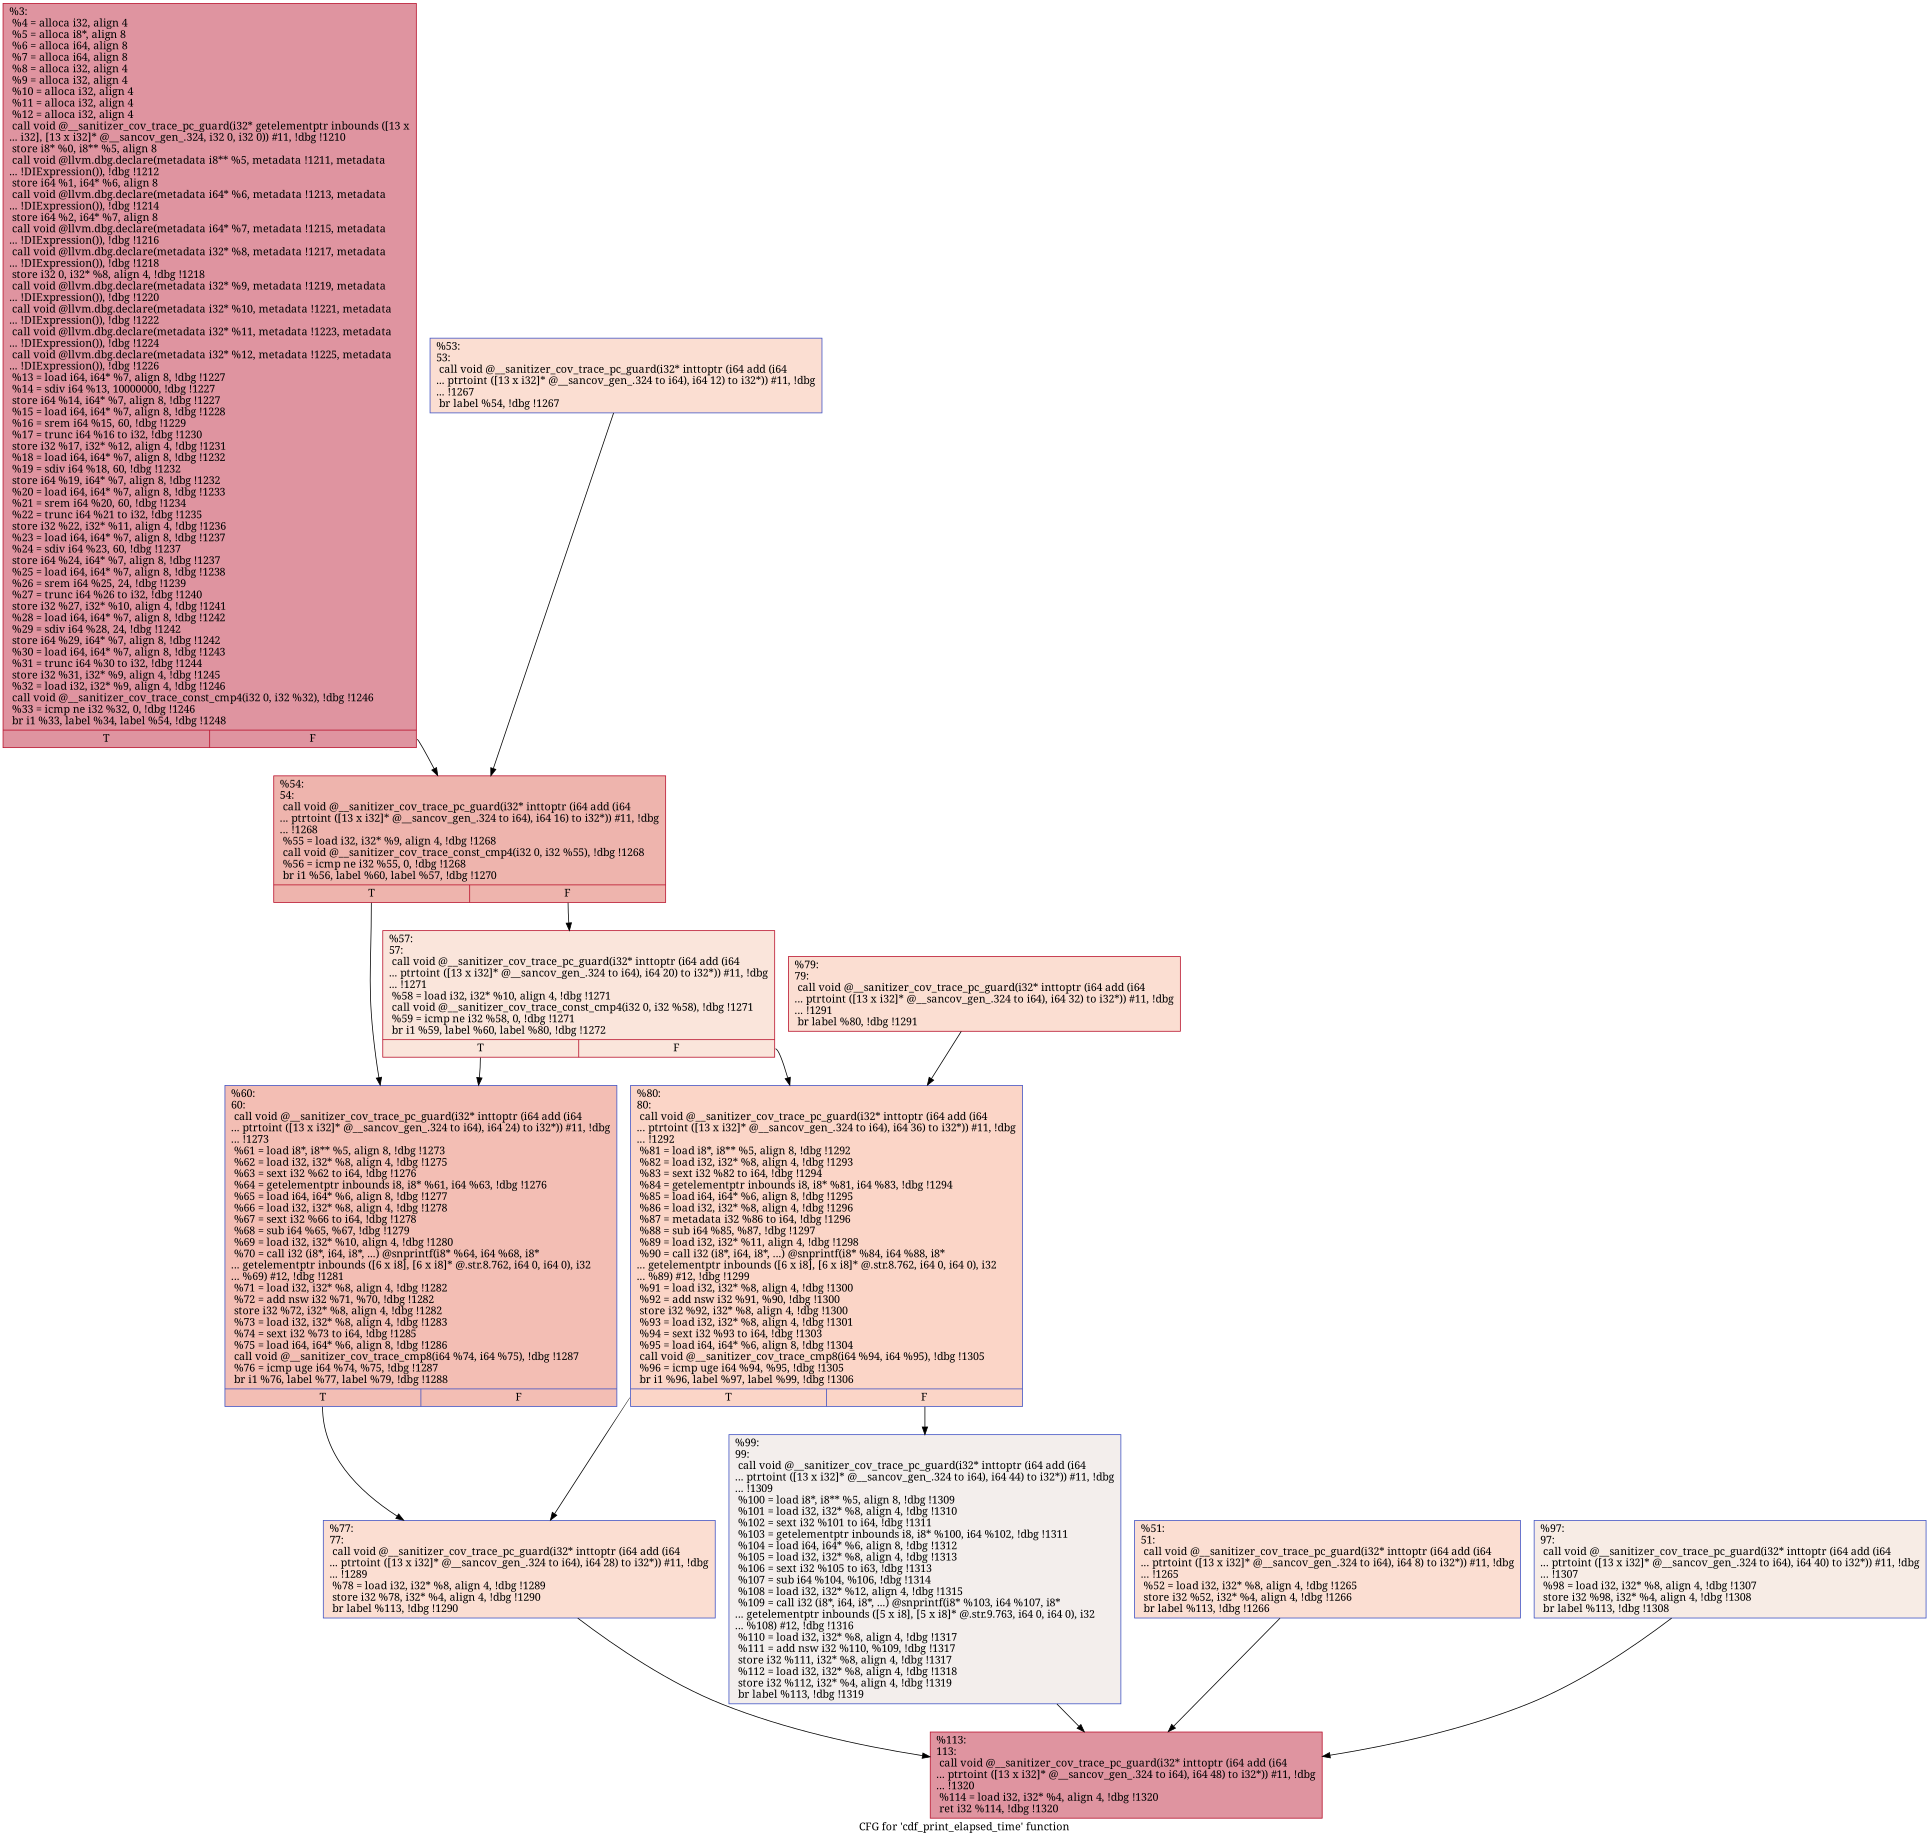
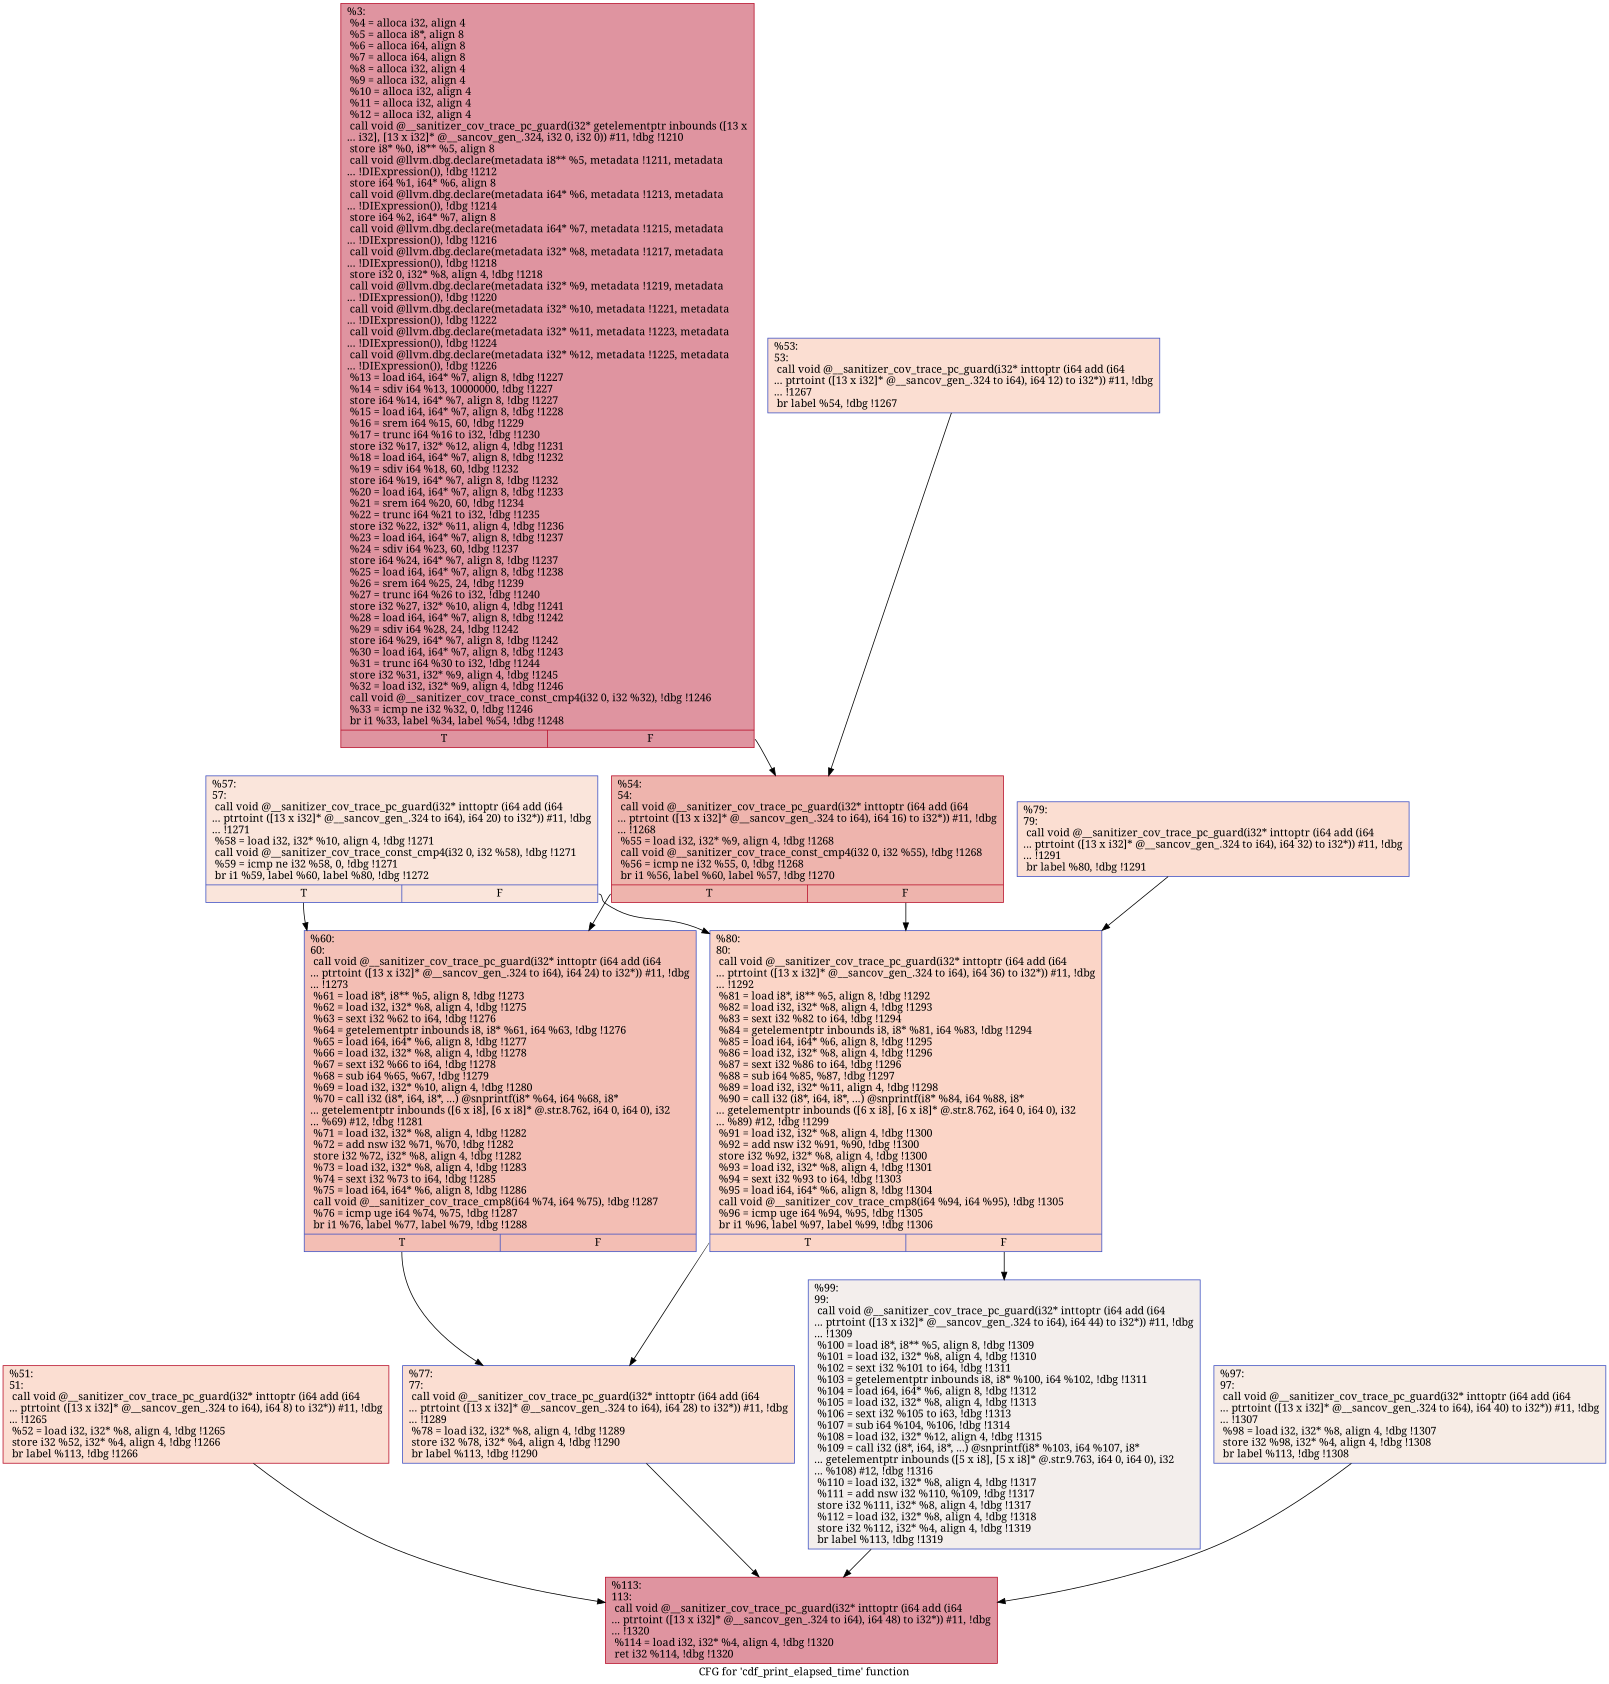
(568, 913) -> (906, 913)
(579, 994) -> (402, 839)
(984, 994) -> (1213, 839)
(744, 1220) -> (809, 1065)
(1328, 1569) -> (196, 1414)
